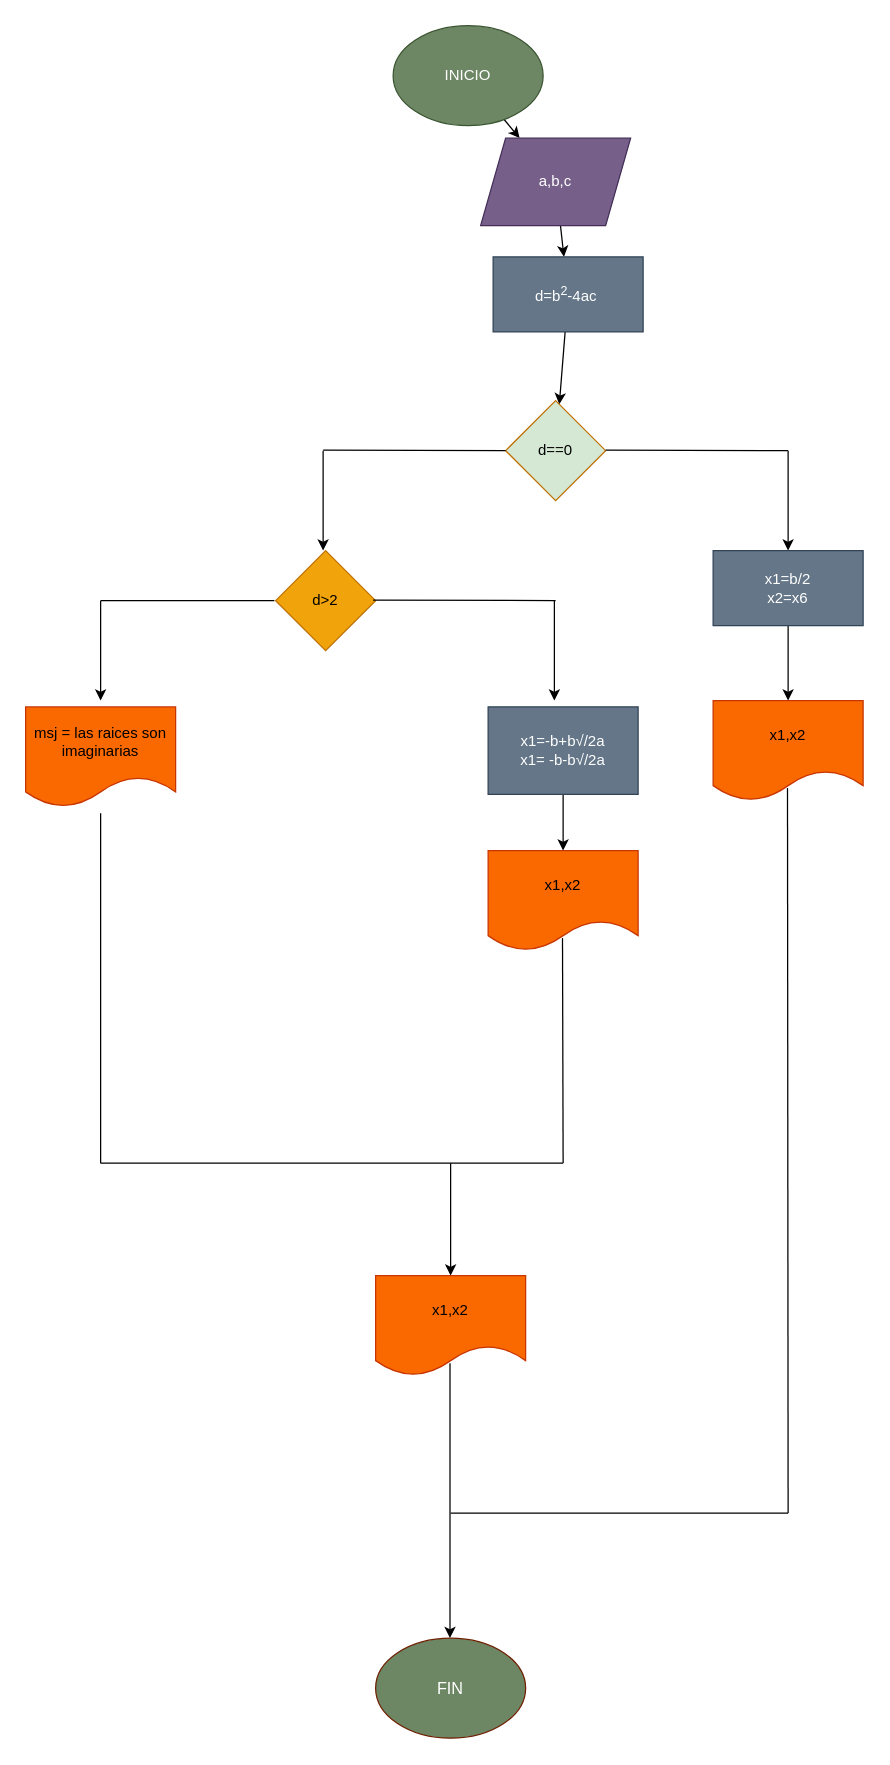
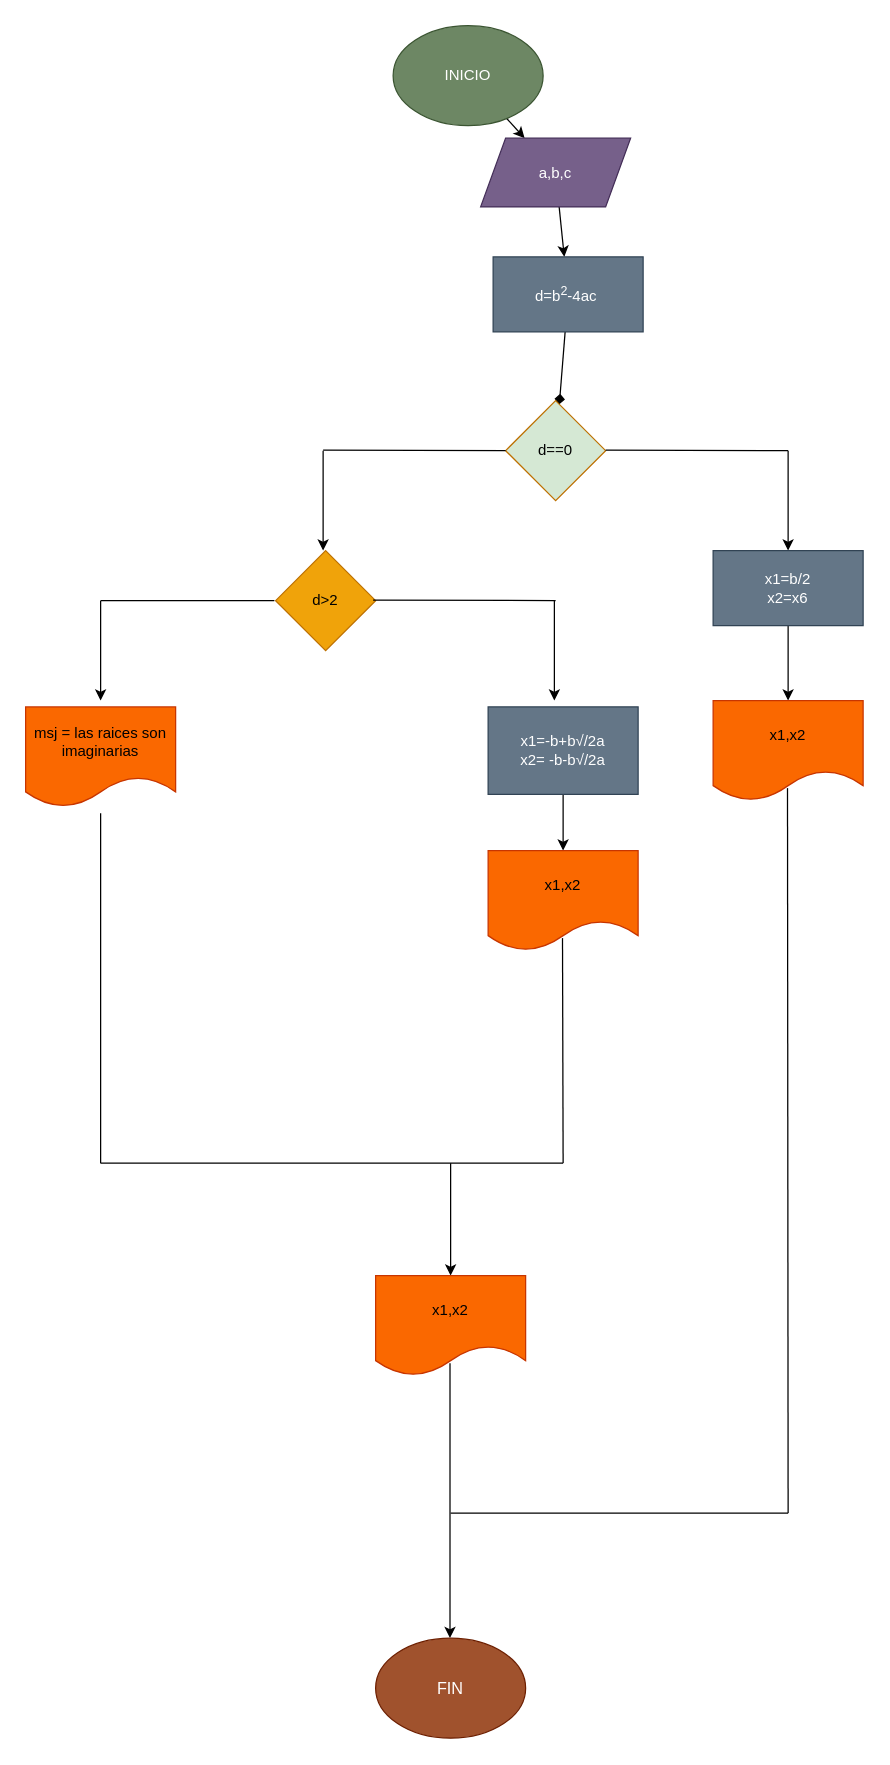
(556, 182) -> (556, 173)
(560, 394) -> (560, 394)
(563, 751) -> (563, 751)
(451, 1688) -> (451, 1688)
